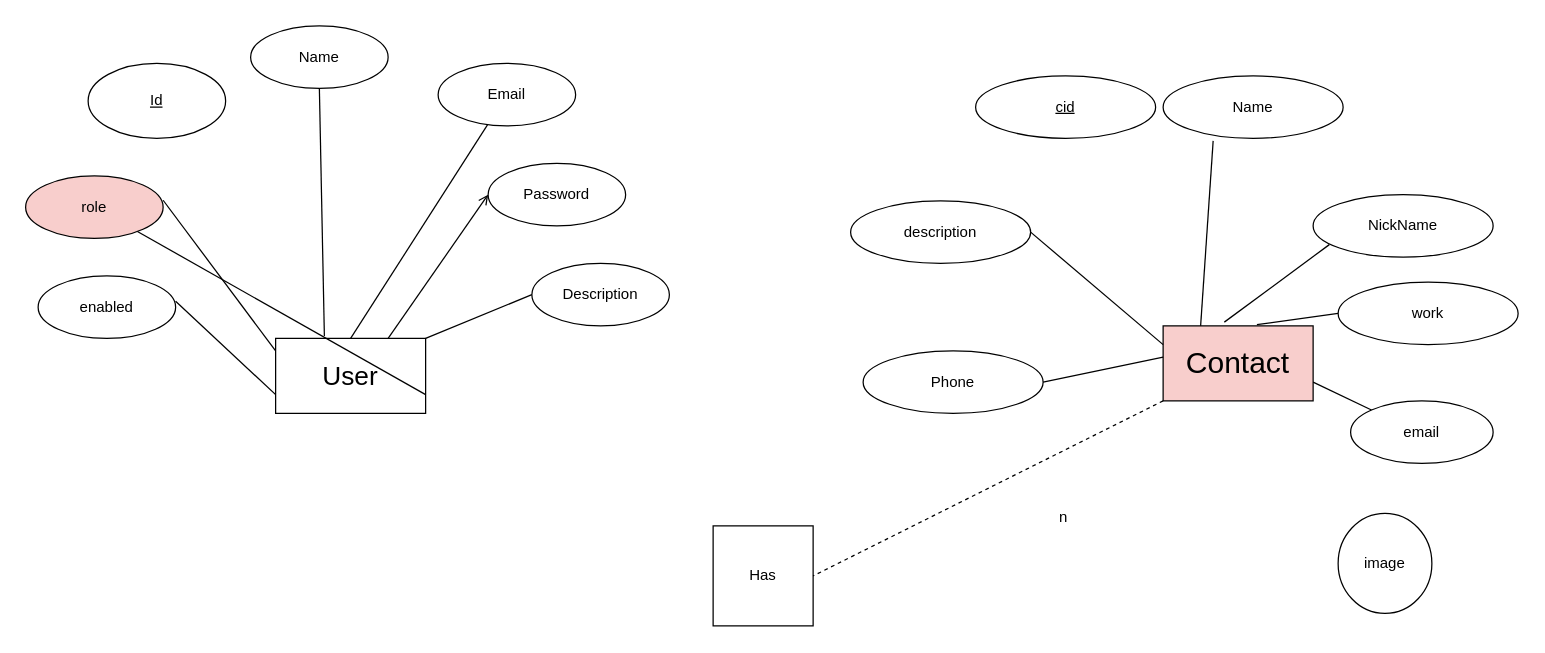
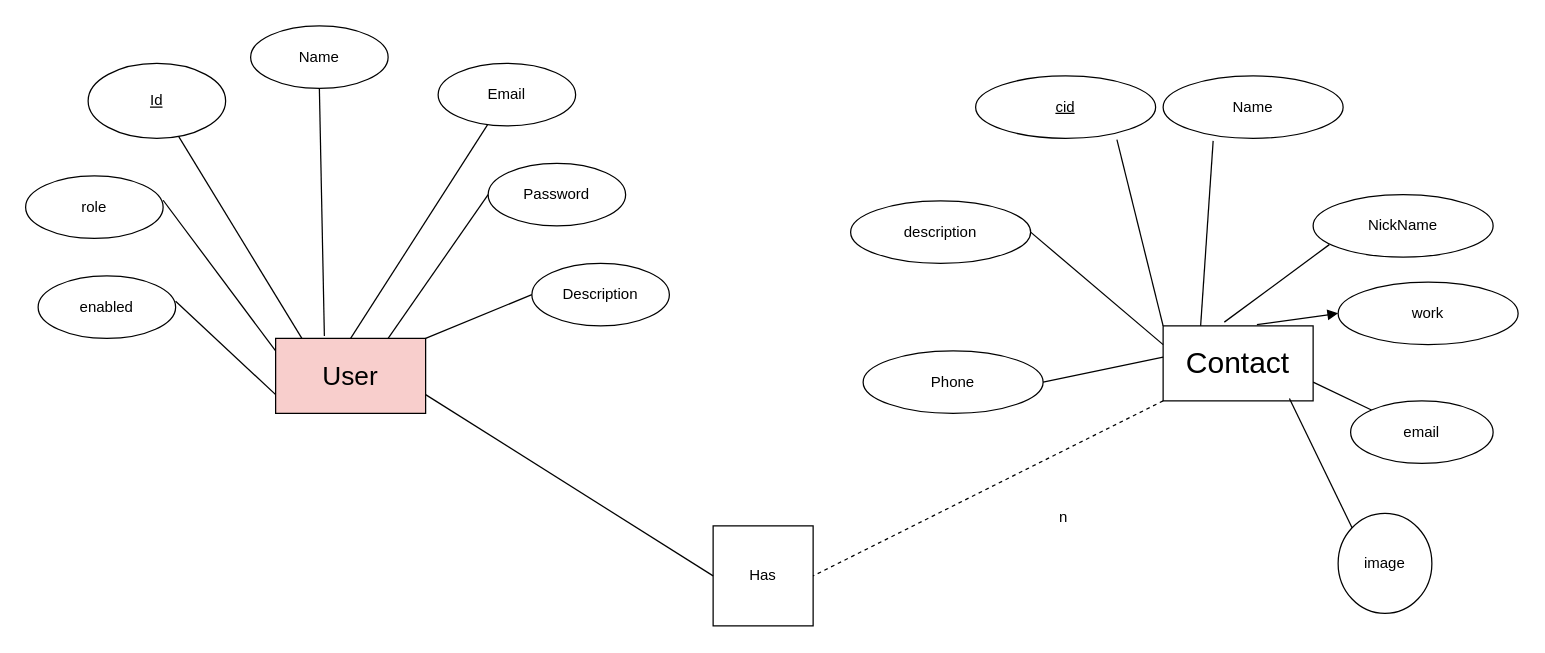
(484, 200) -> (485, 198)
(94, 207) -> (94, 207)
none -> (233, 225)
none -> (1140, 232)
(1331, 314) -> (1326, 315)
(359, 356) -> (569, 485)
(1238, 363) -> (1238, 363)
(351, 376) -> (351, 376)
none -> (1321, 462)
